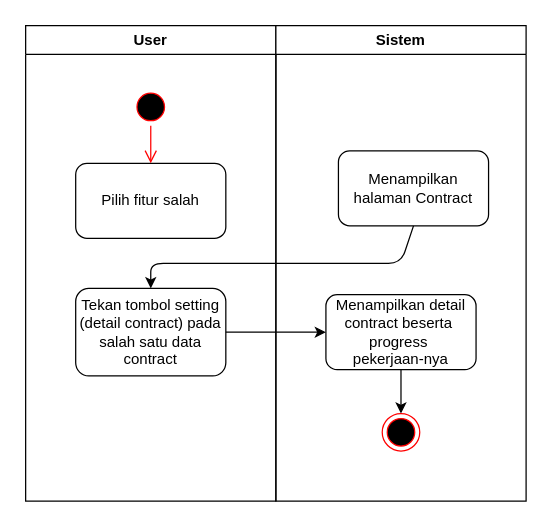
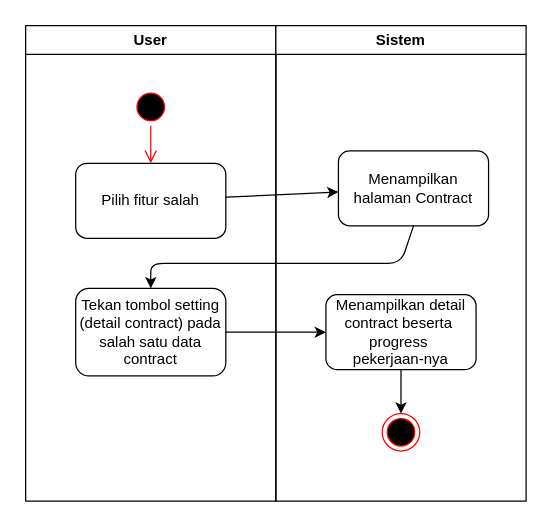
none -> (278, 195)
